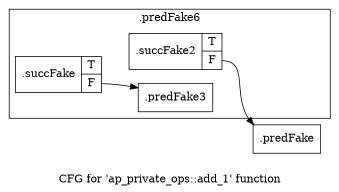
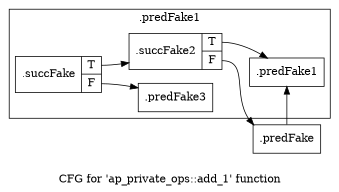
(170, 18) -> (170, 18)
none -> (111, 65)
none -> (287, 72)
